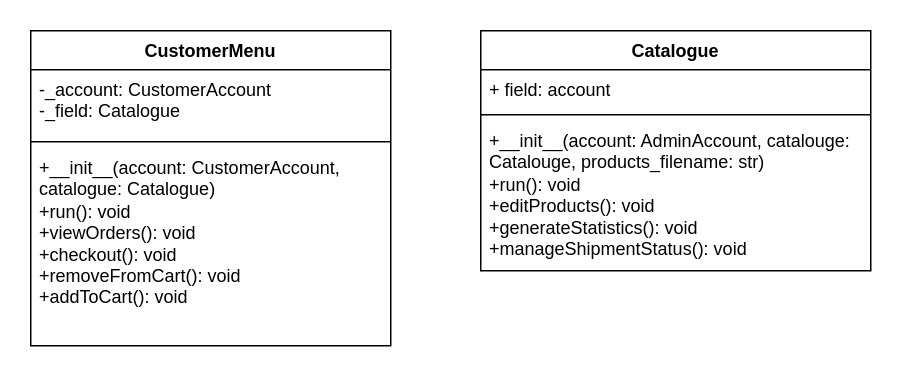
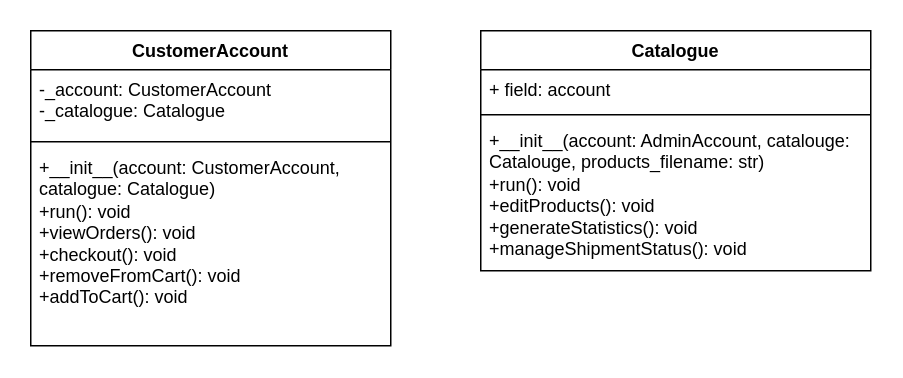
(211, 52) -> (211, 52)
(166, 102) -> (166, 102)
